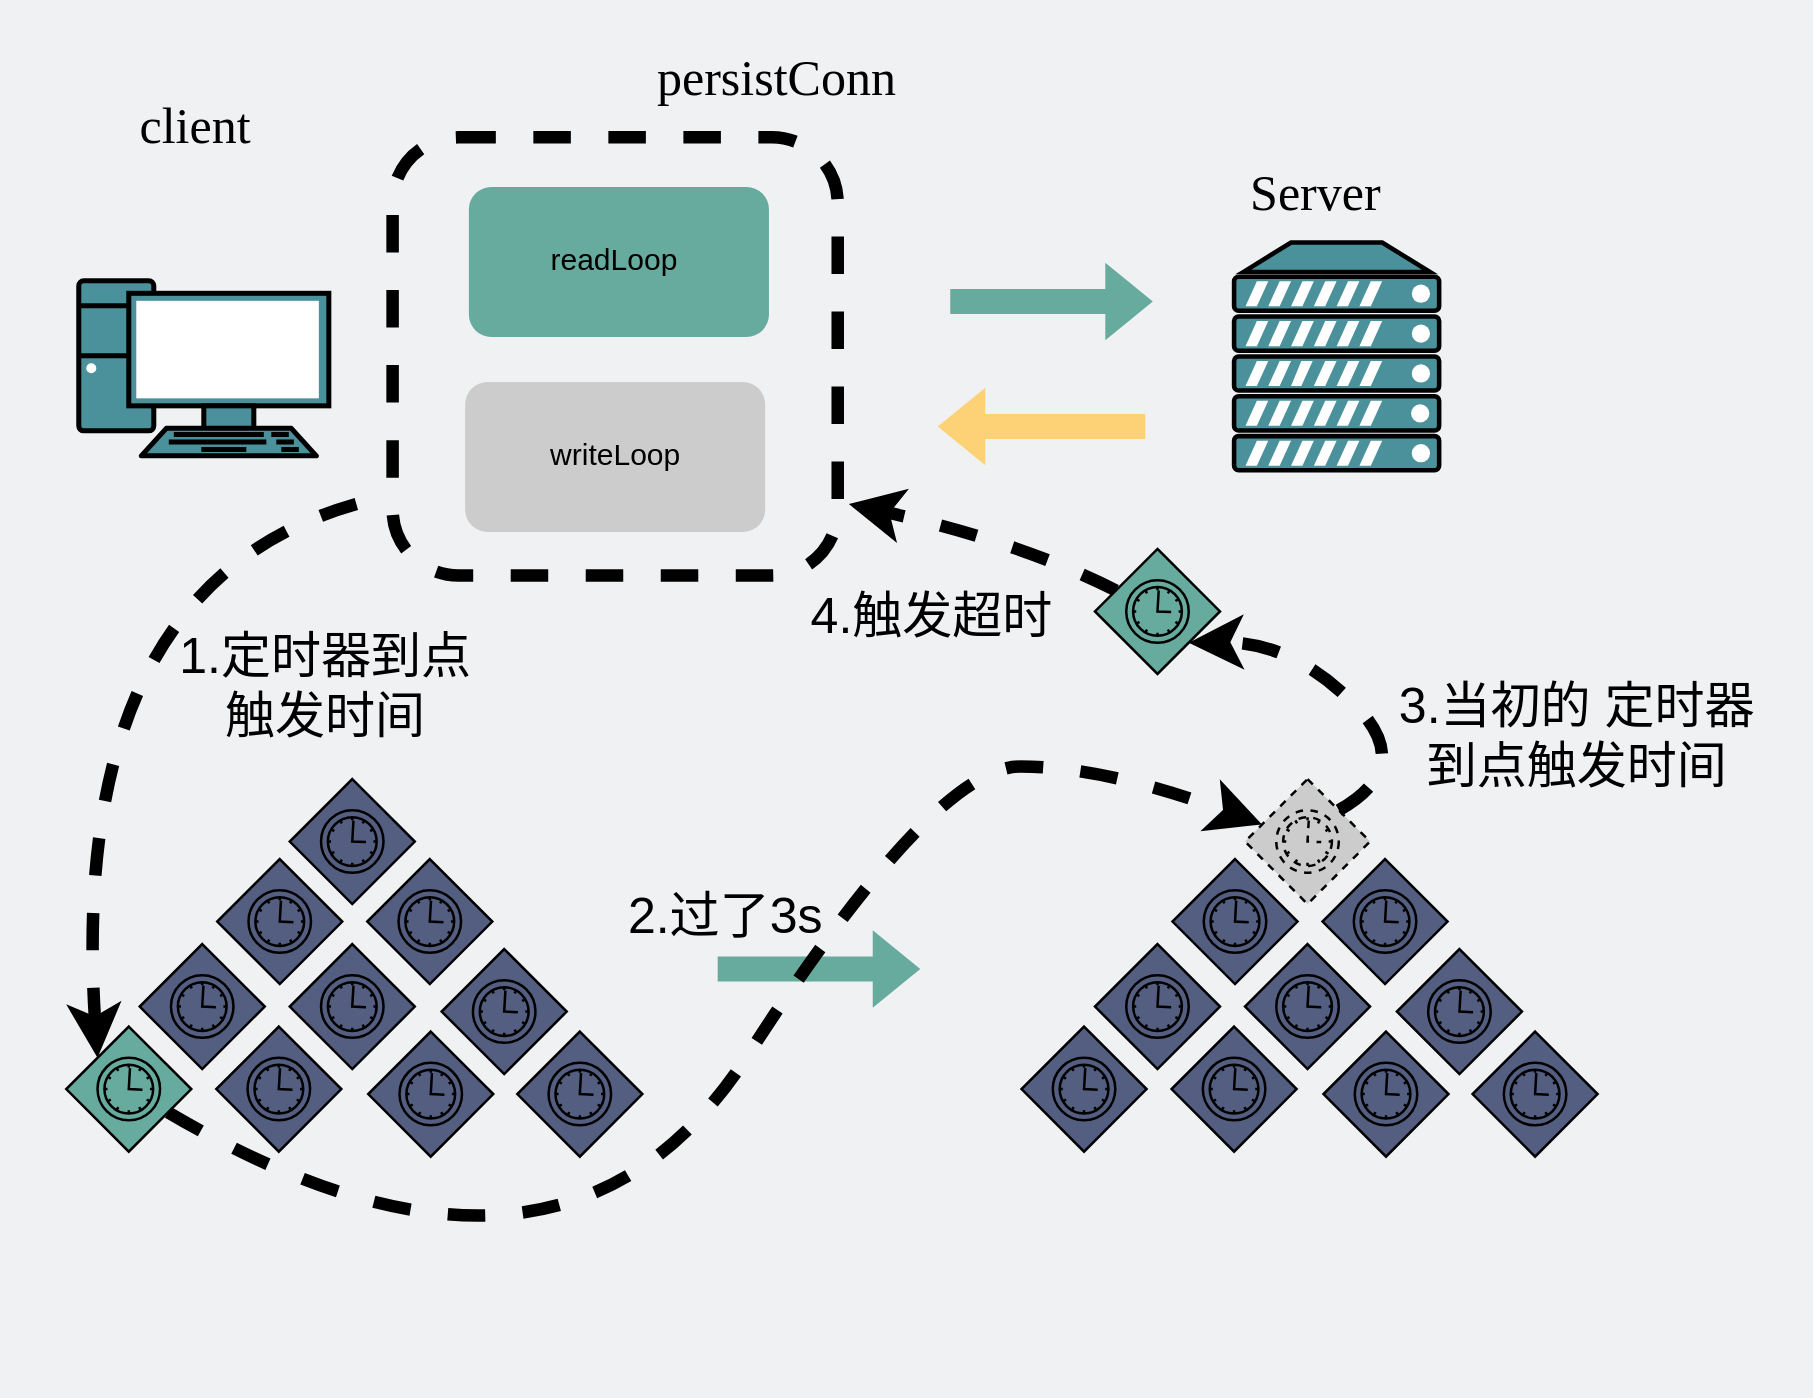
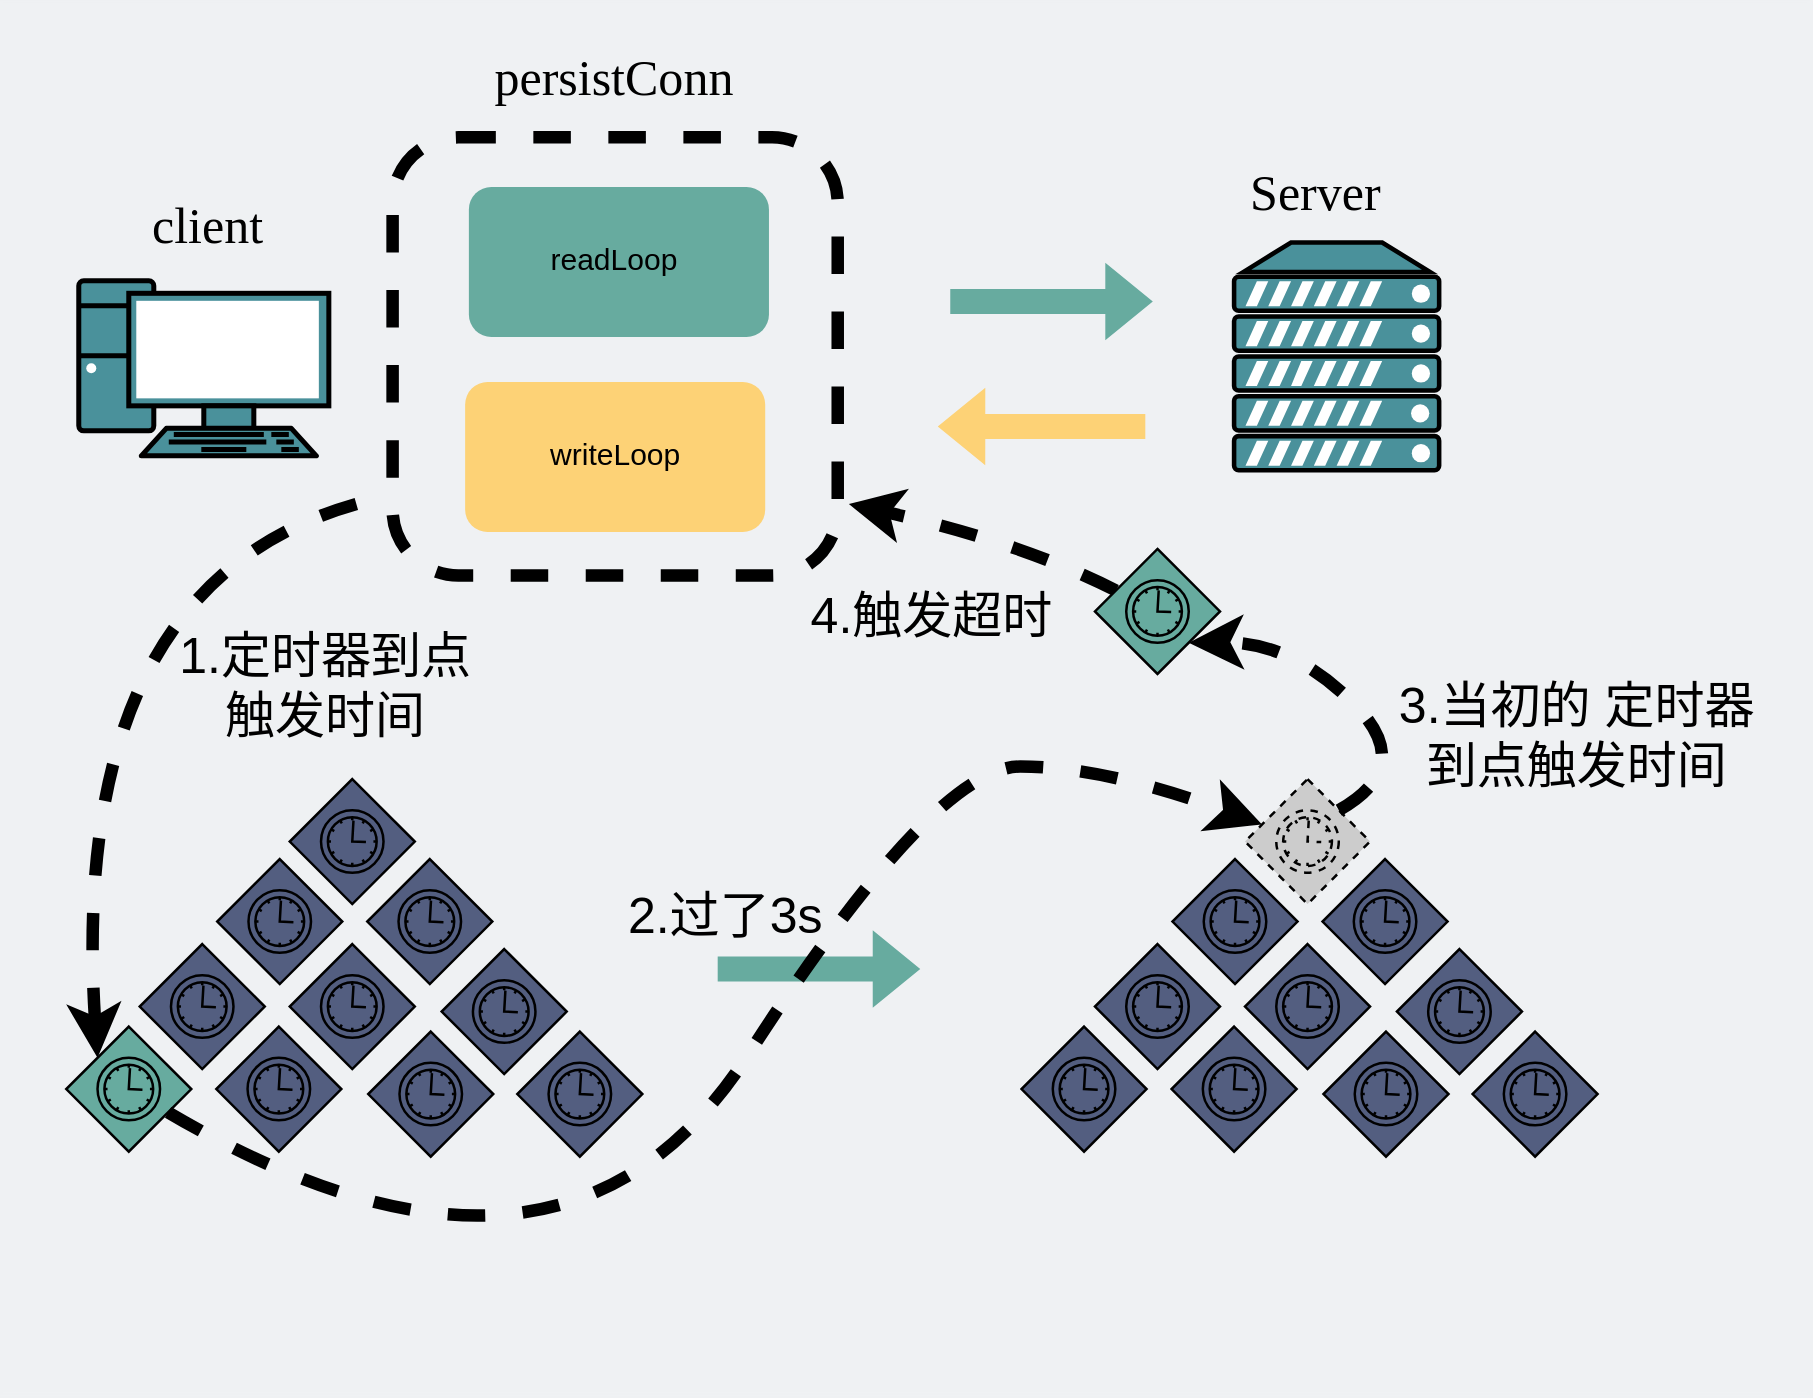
(778, 76) -> (615, 76)
(196, 124) -> (208, 224)
(615, 457) -> (615, 457)
